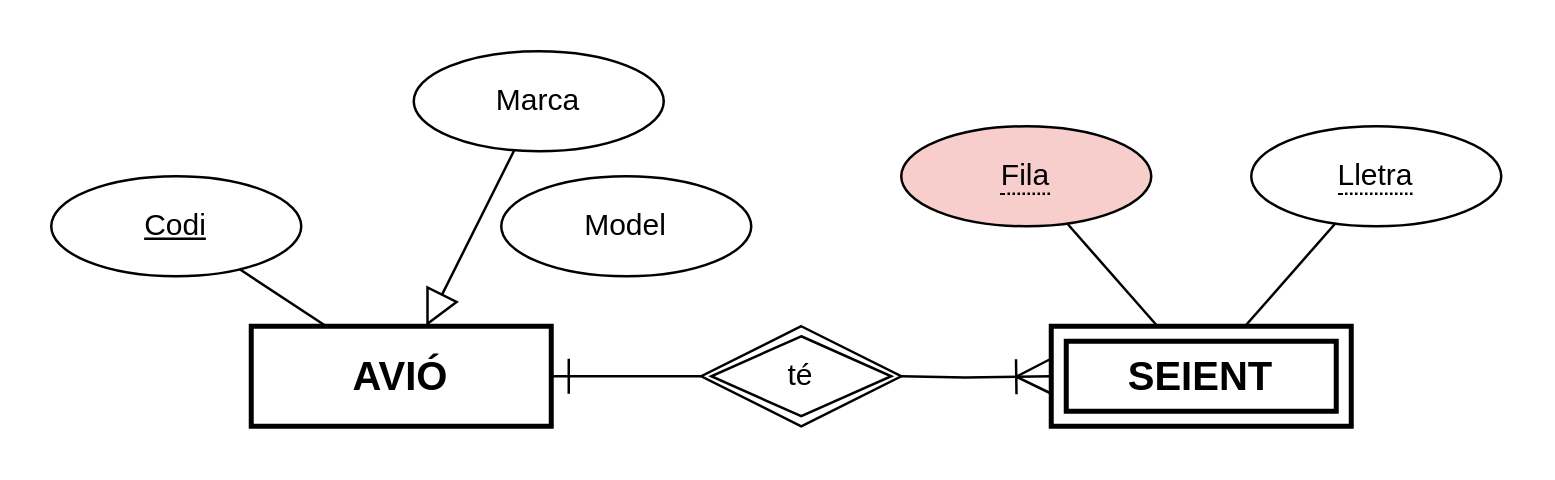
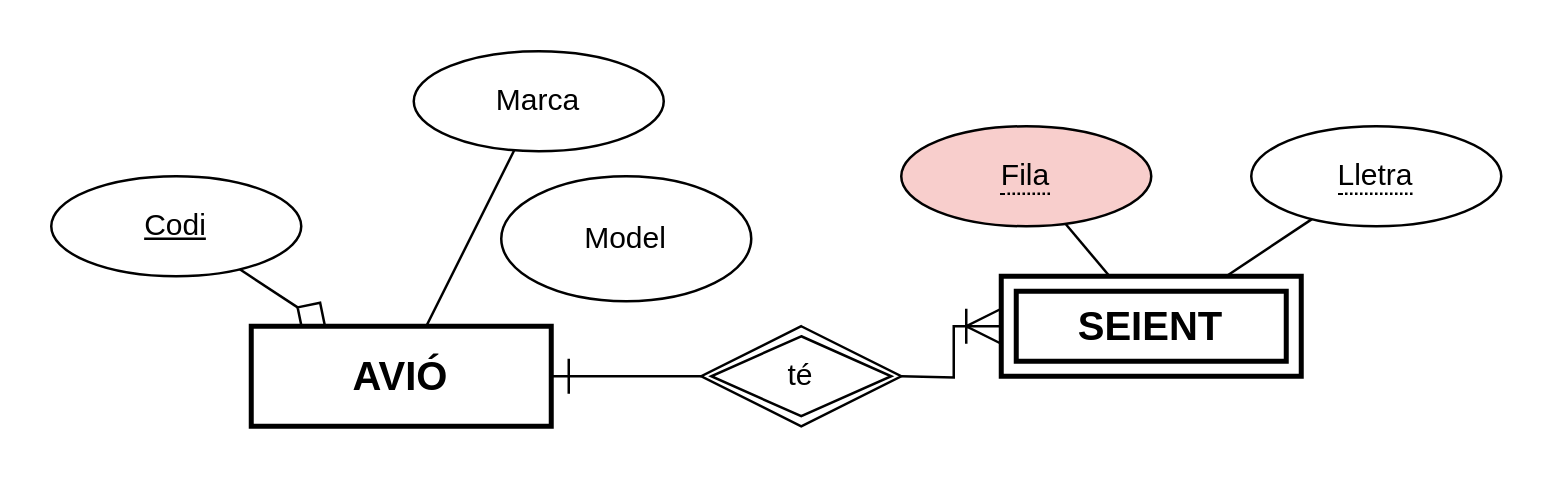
(626, 226) -> (626, 239)
(442, 294) -> (435, 309)
(310, 316) -> (297, 307)
(1201, 376) -> (1151, 326)
